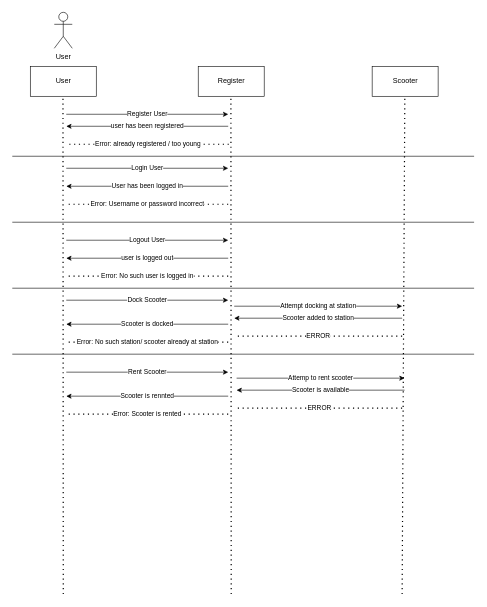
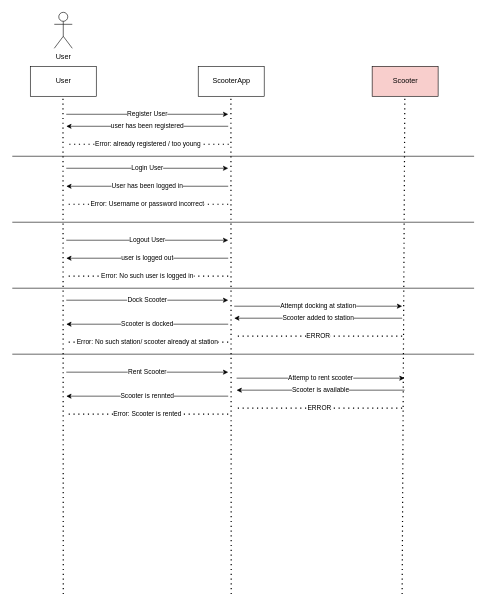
(232, 81) -> (232, 81)
(405, 81) -> (405, 81)
